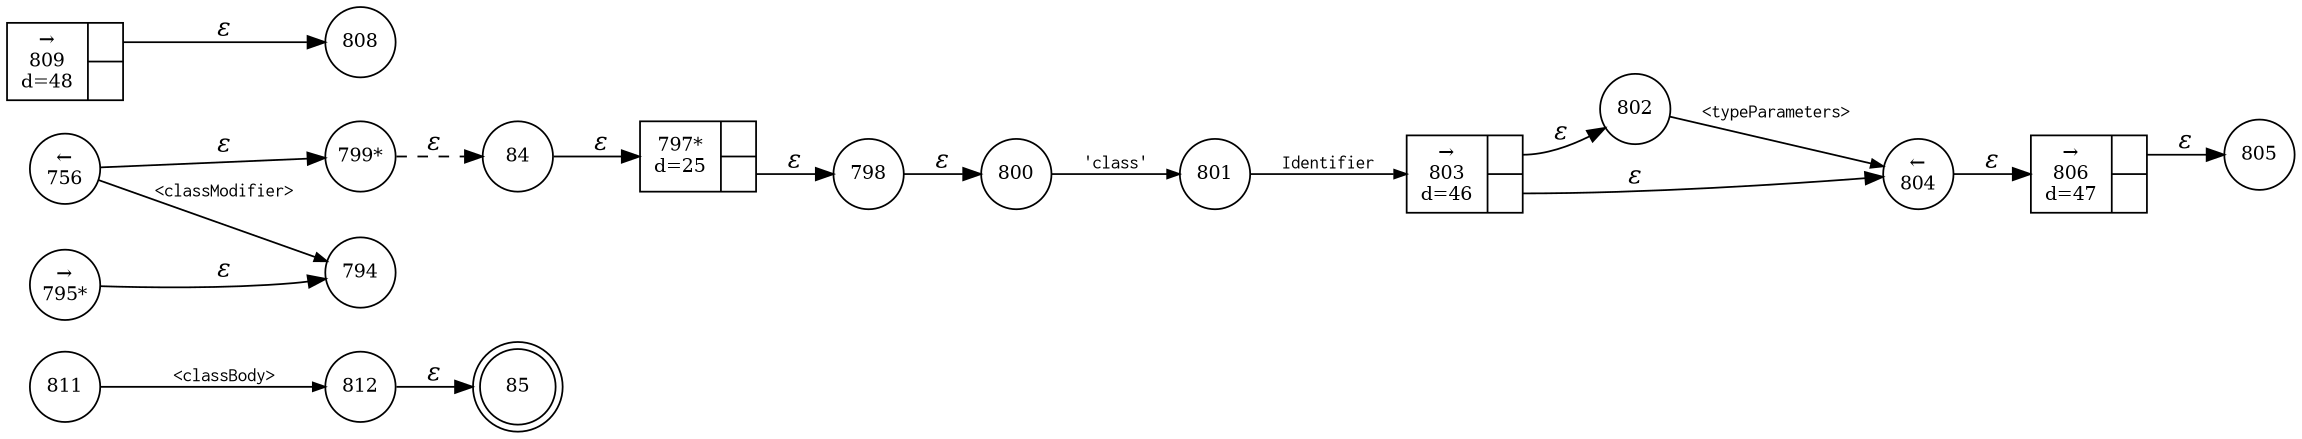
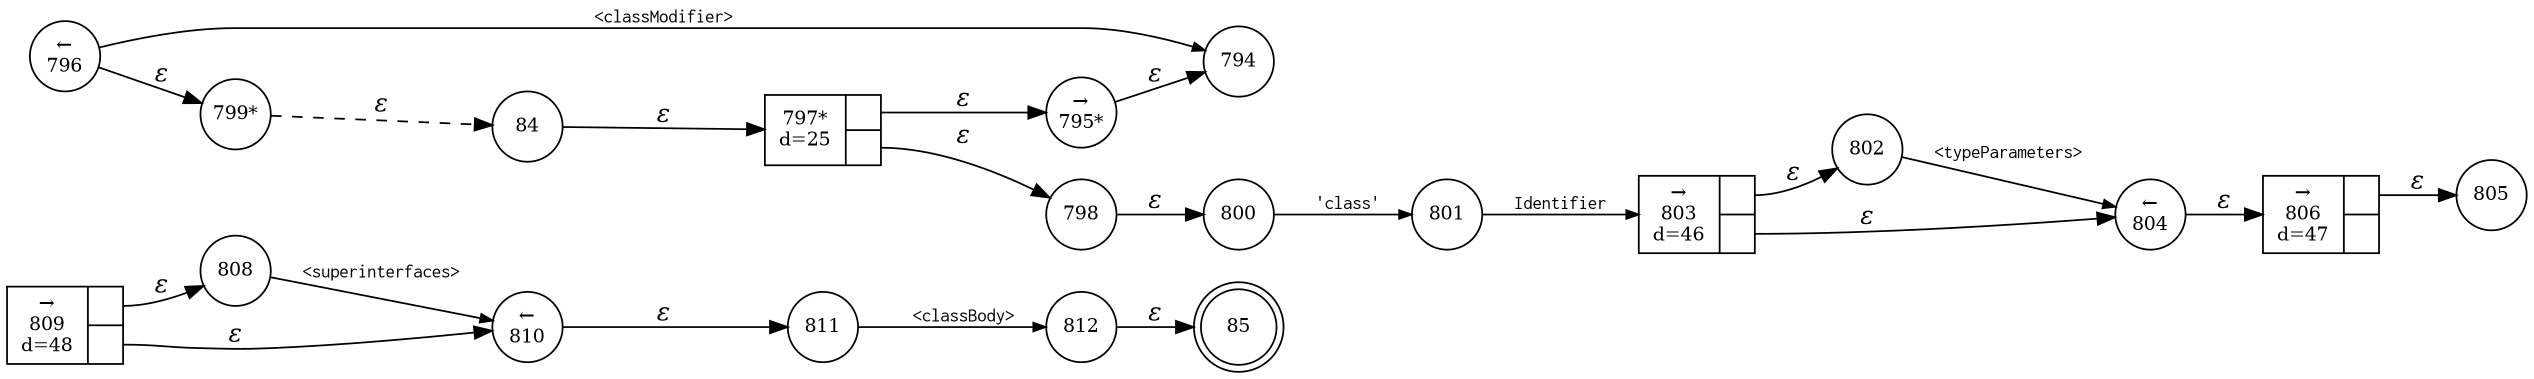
none -> (955, 113)
(65, 169) -> (65, 56)
none -> (528, 327)
